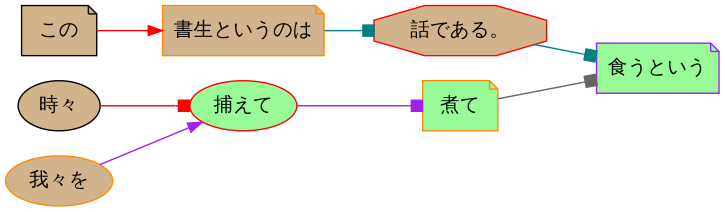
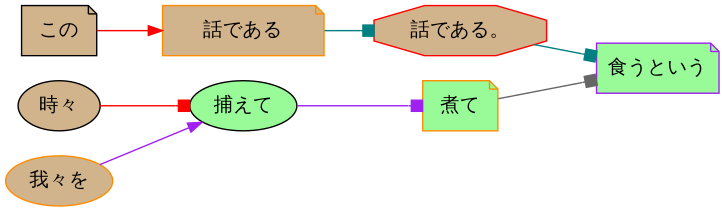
(243, 31) -> (243, 31)
(243, 106) -> (243, 106)
